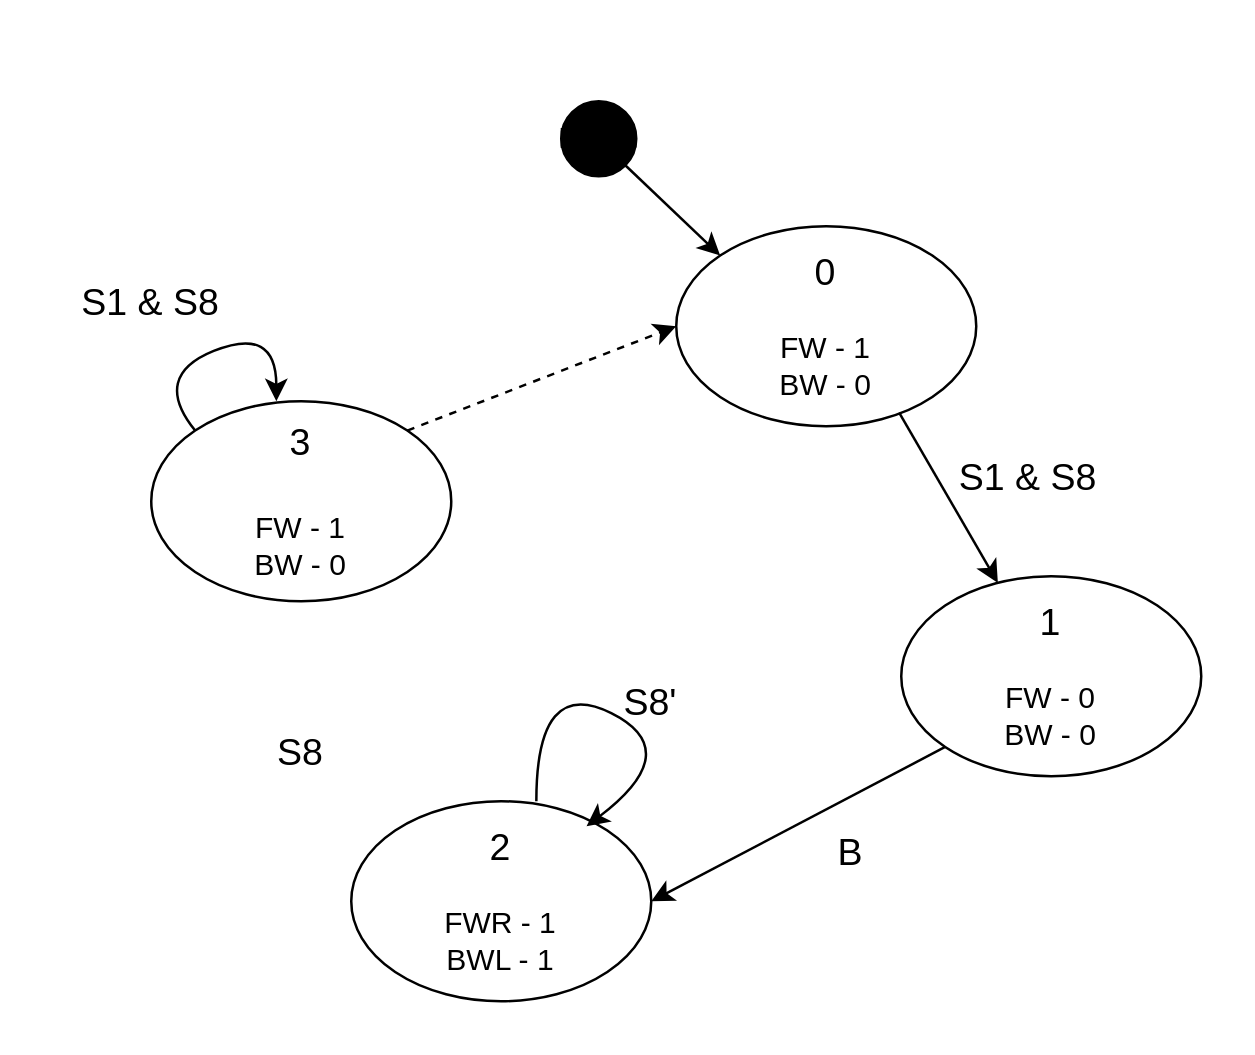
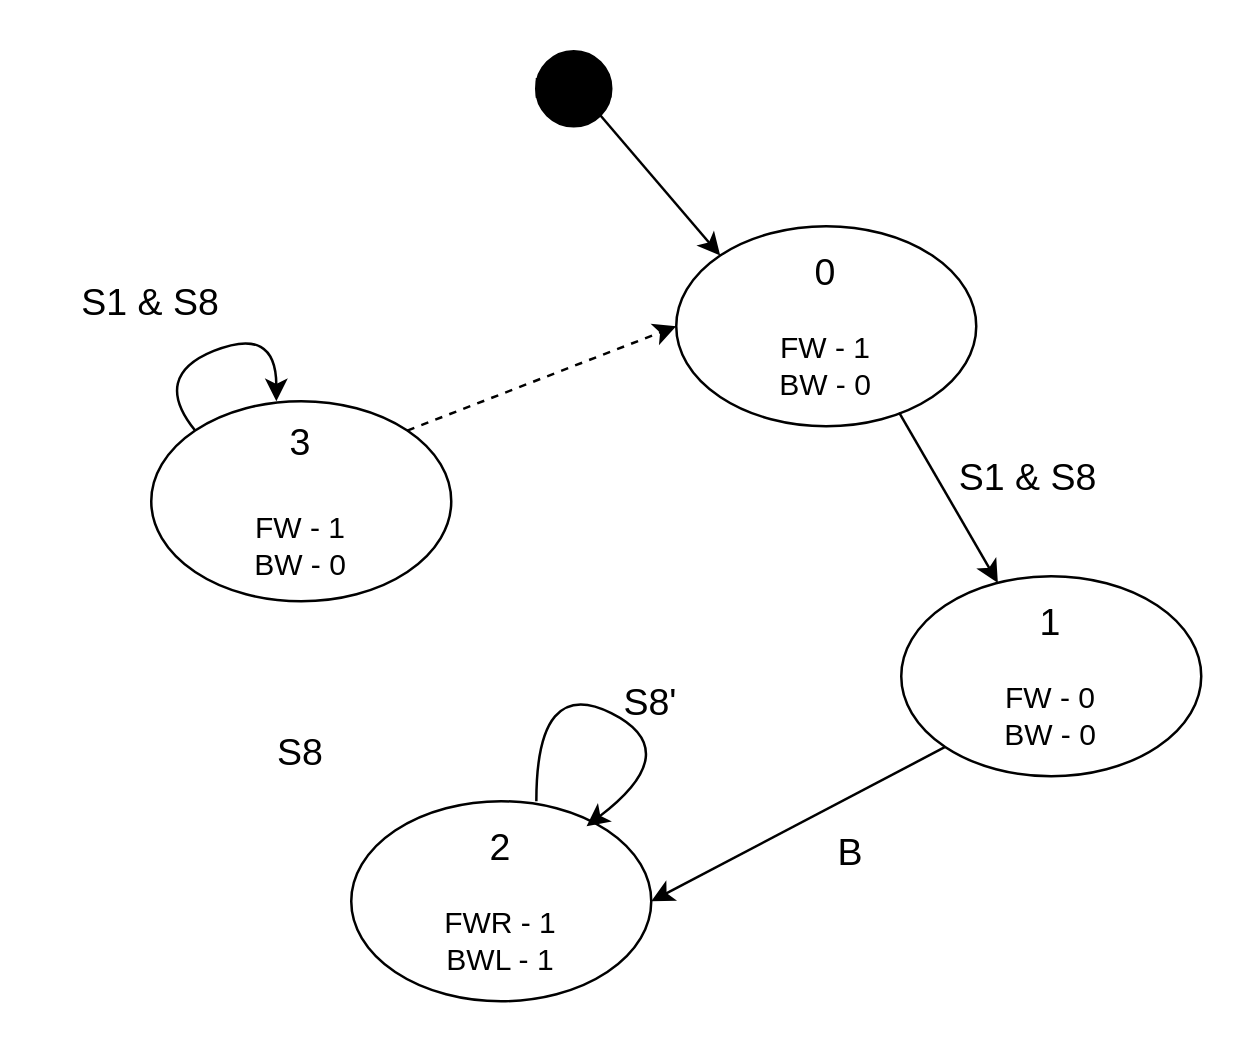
(599, 139) -> (574, 89)
